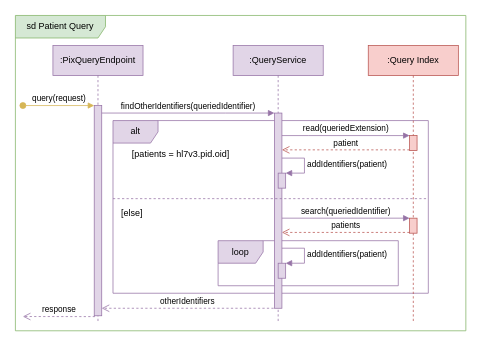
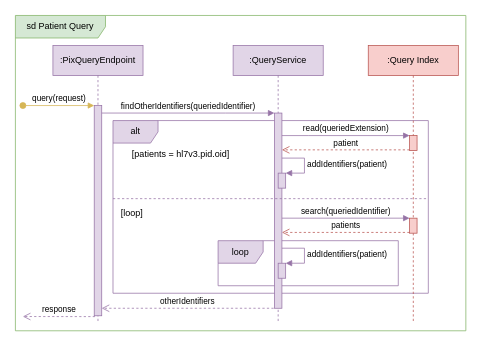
(132, 213) -> (132, 213)
